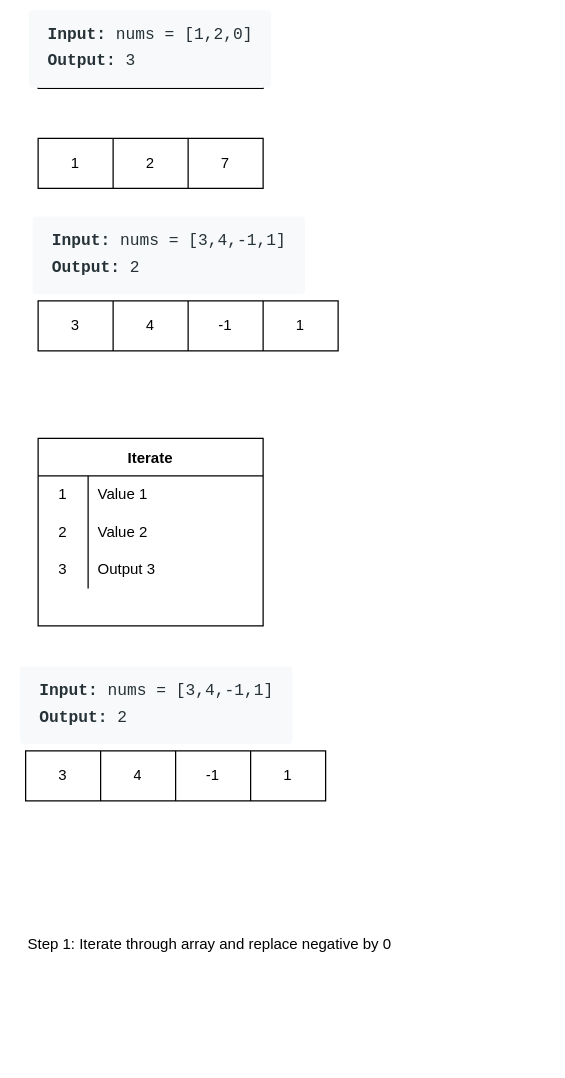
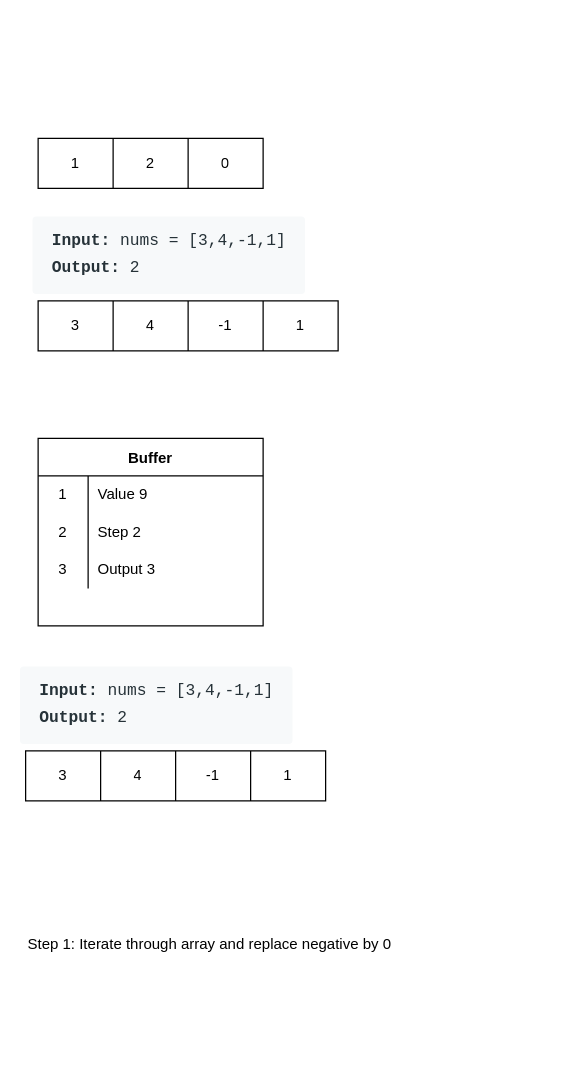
(151, 57) -> none
(226, 163) -> (226, 163)
(150, 458) -> (150, 458)
(124, 494) -> (124, 494)
(124, 532) -> (121, 532)
